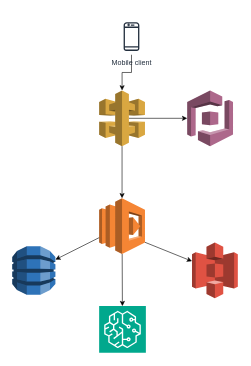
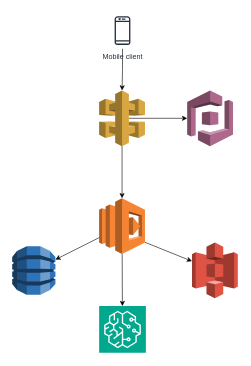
(132, 36) -> (123, 30)
